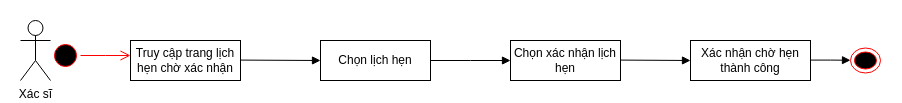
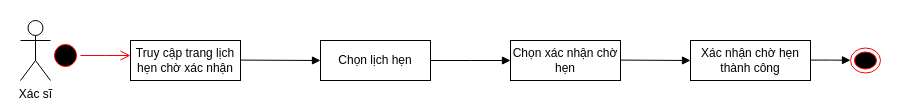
(566, 61) -> (566, 61)
